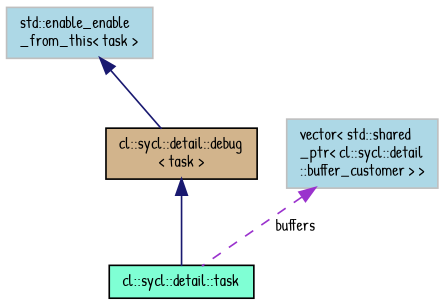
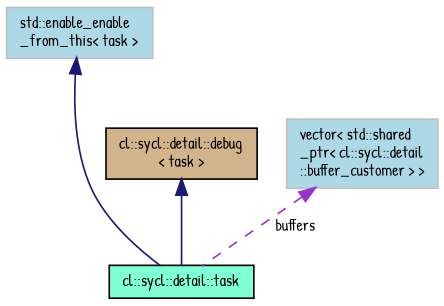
(136, 99) -> (89, 183)
